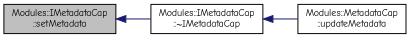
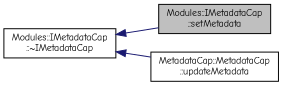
(138, 19) -> (142, 30)
(352, 19) -> (215, 67)
